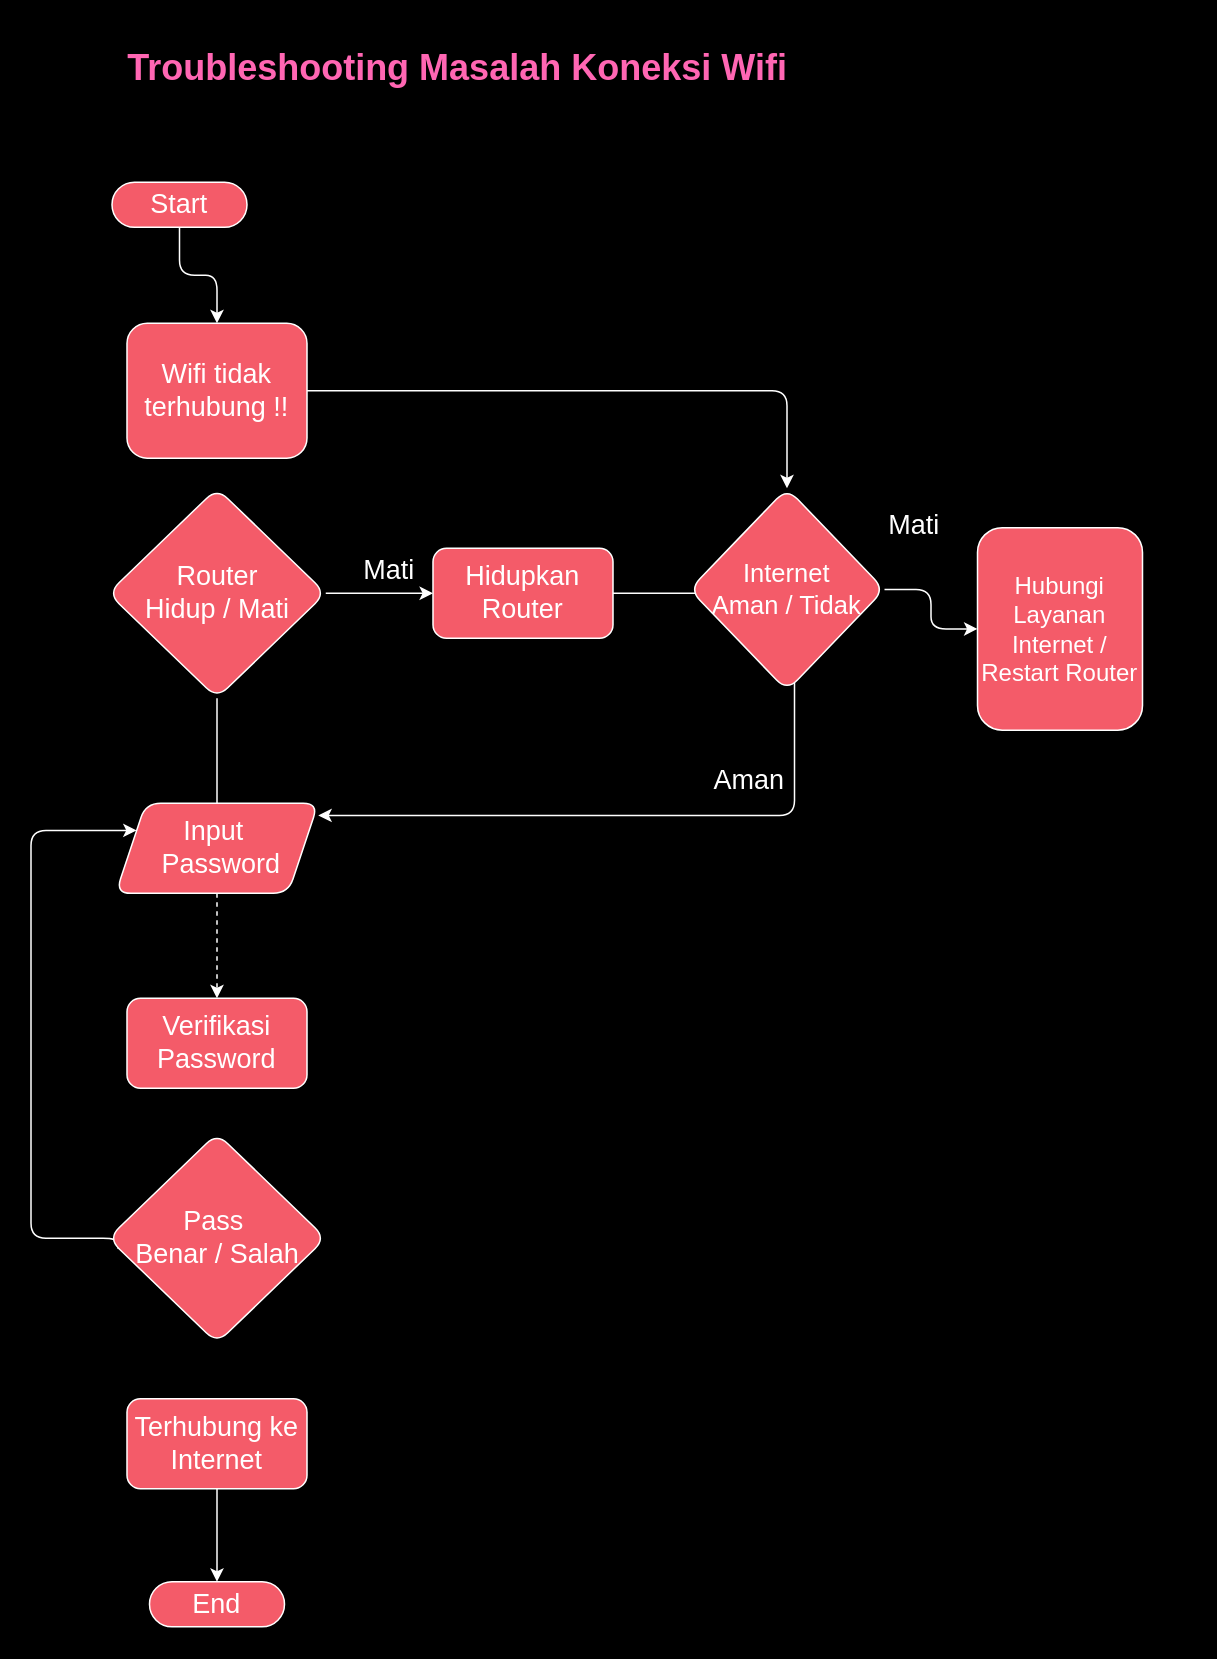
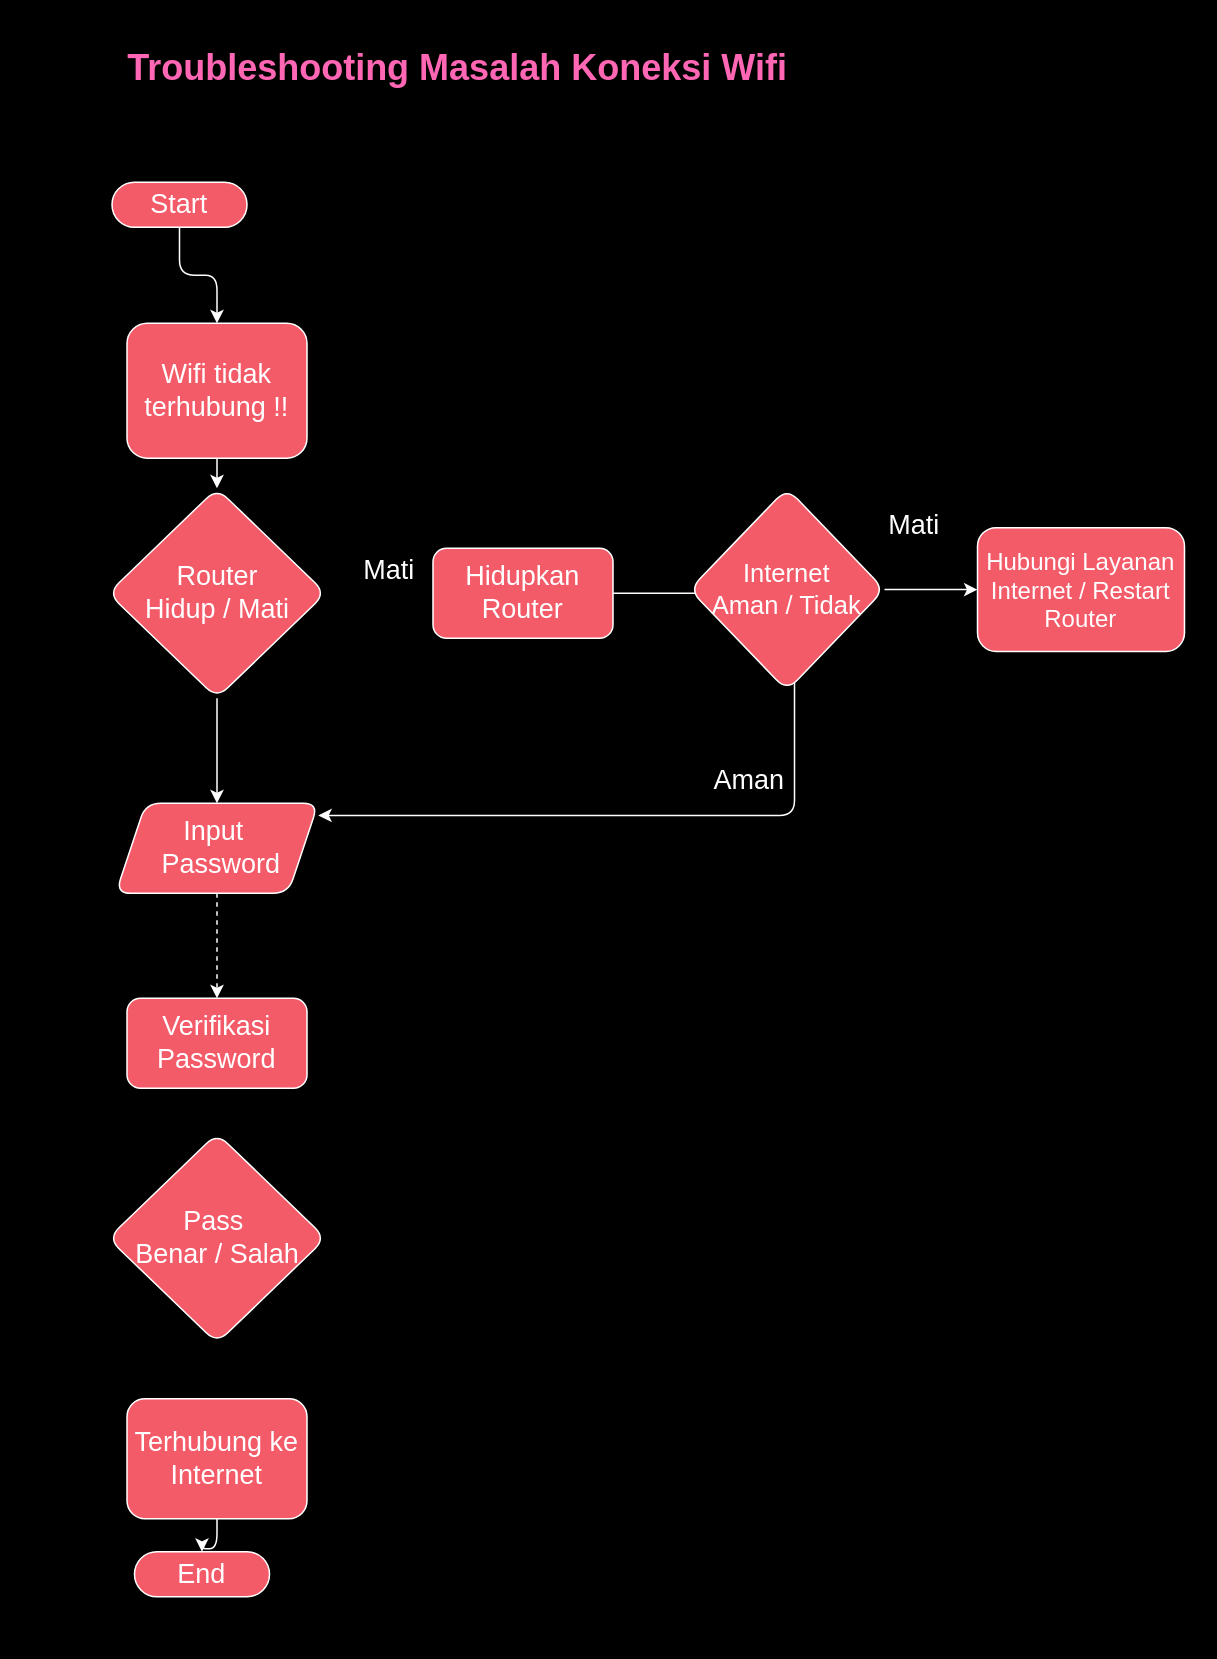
(585, 391) -> (217, 475)
(374, 593) -> none
(1060, 629) -> (1081, 590)
(217, 795) -> (217, 792)
(31, 1027) -> none
(217, 1444) -> (217, 1459)
(217, 1604) -> (202, 1574)
